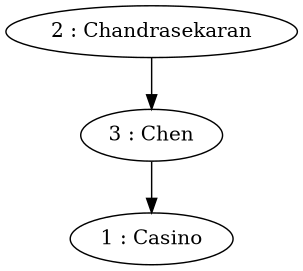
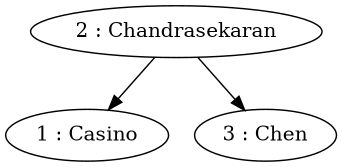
(152, 180) -> (136, 78)
